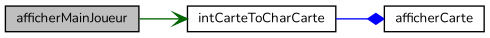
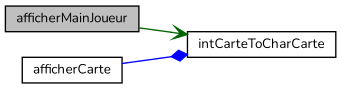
(352, 19) -> (147, 60)
